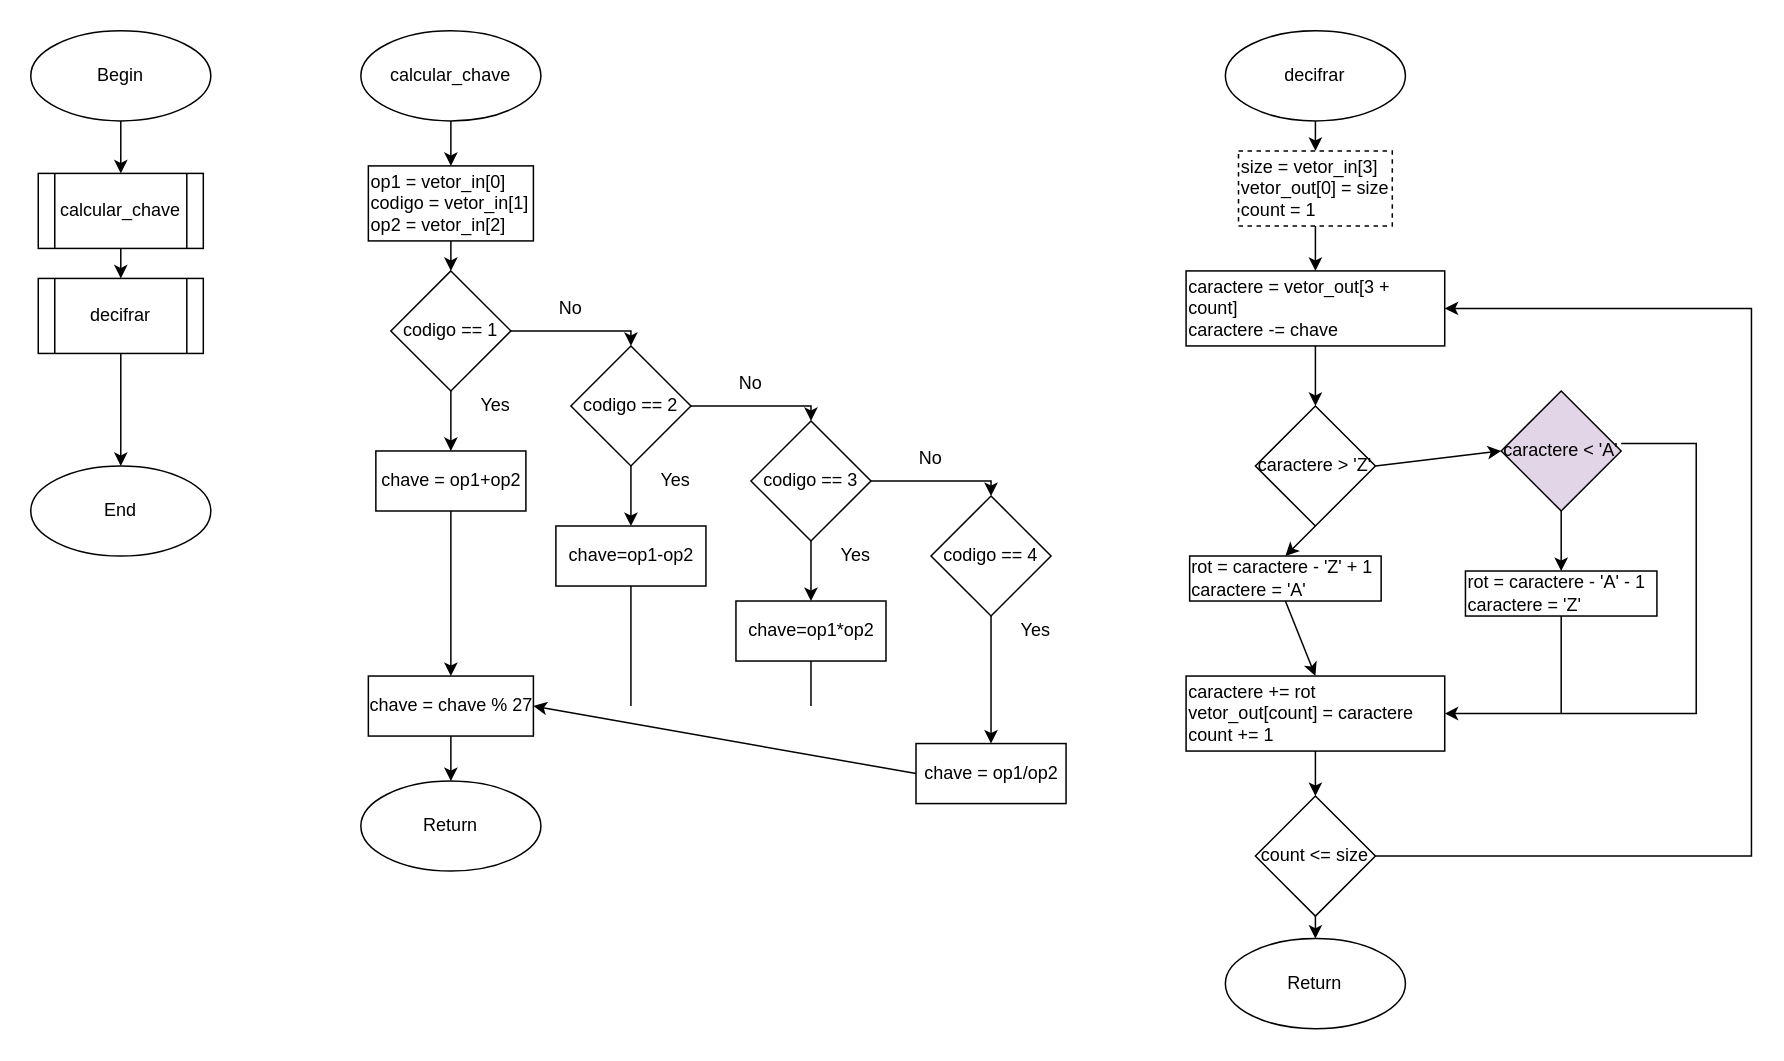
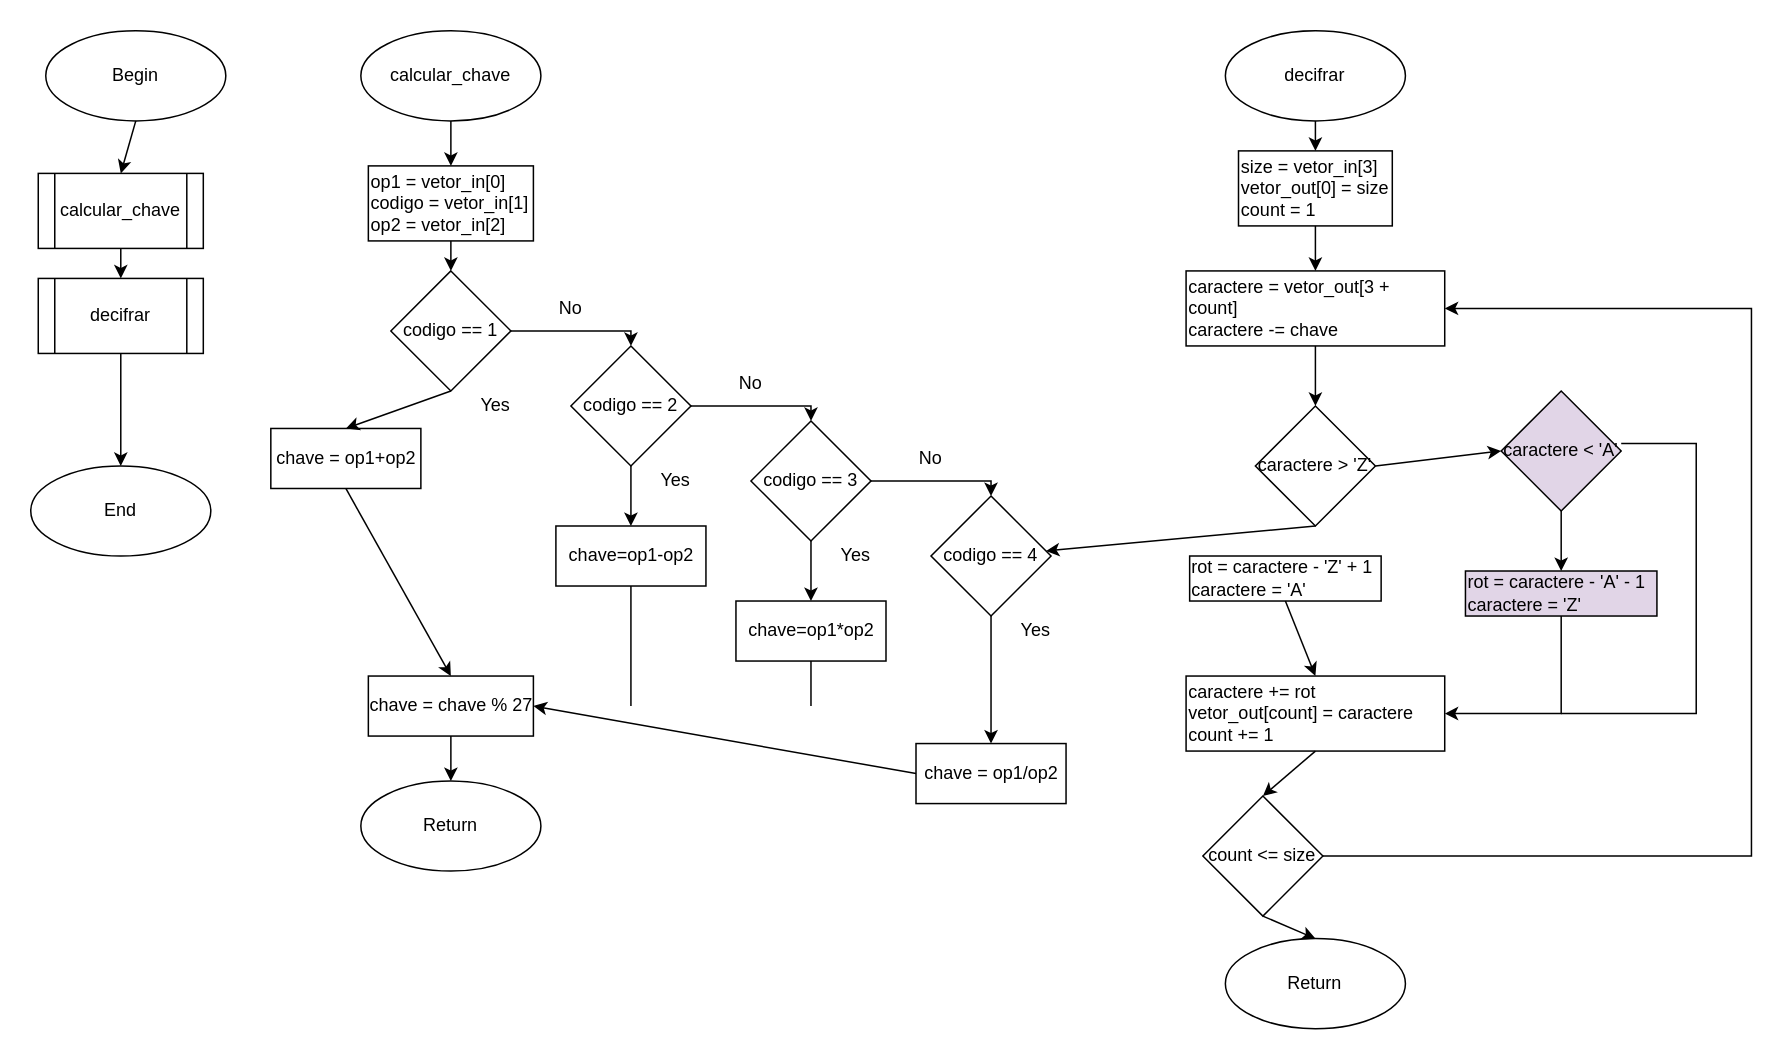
(121, 76) -> (136, 76)
(1315, 188) -> (1315, 188)
(451, 481) -> (346, 458)
(1303, 537) -> (1185, 538)
(1561, 593) -> (1561, 593)
(1315, 856) -> (1263, 856)
